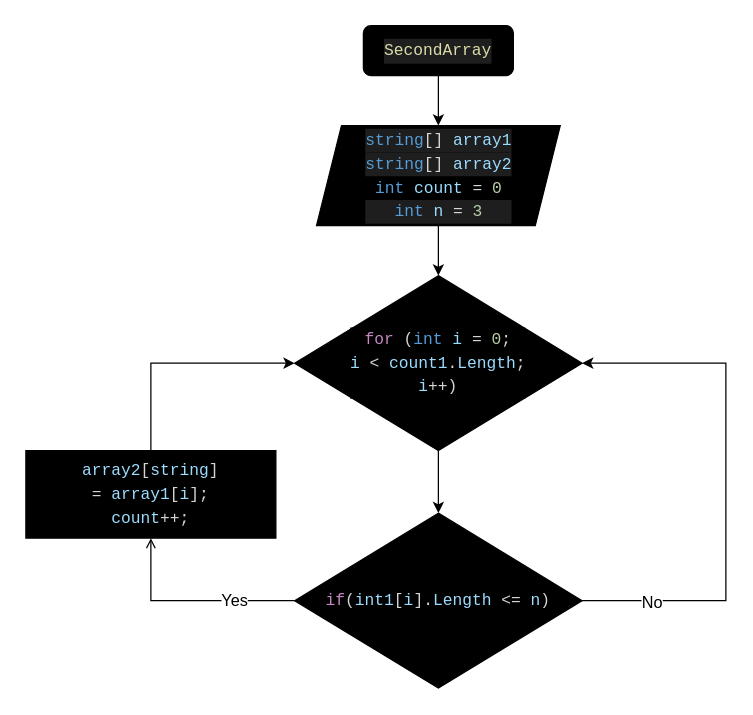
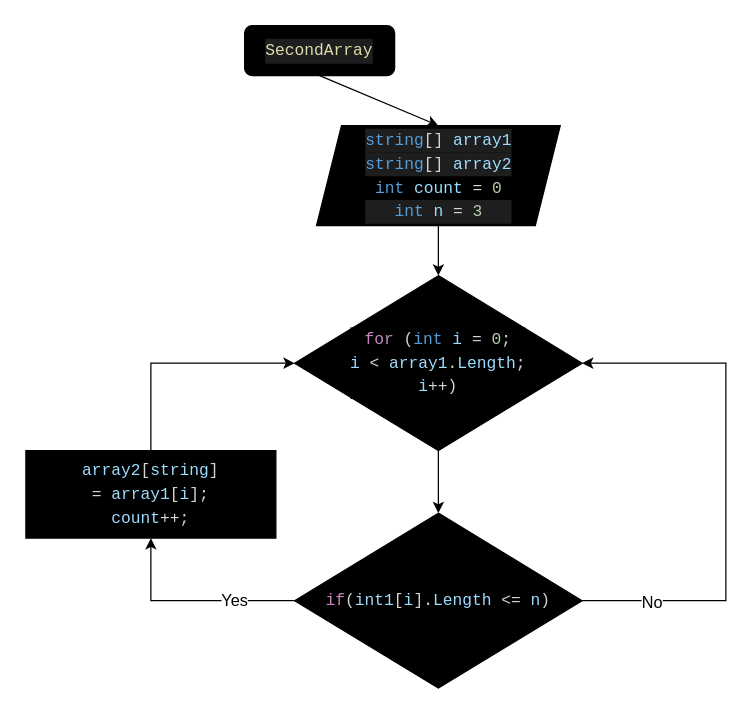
(438, 51) -> (319, 51)
(438, 363) -> (438, 363)
(151, 546) -> (151, 548)
